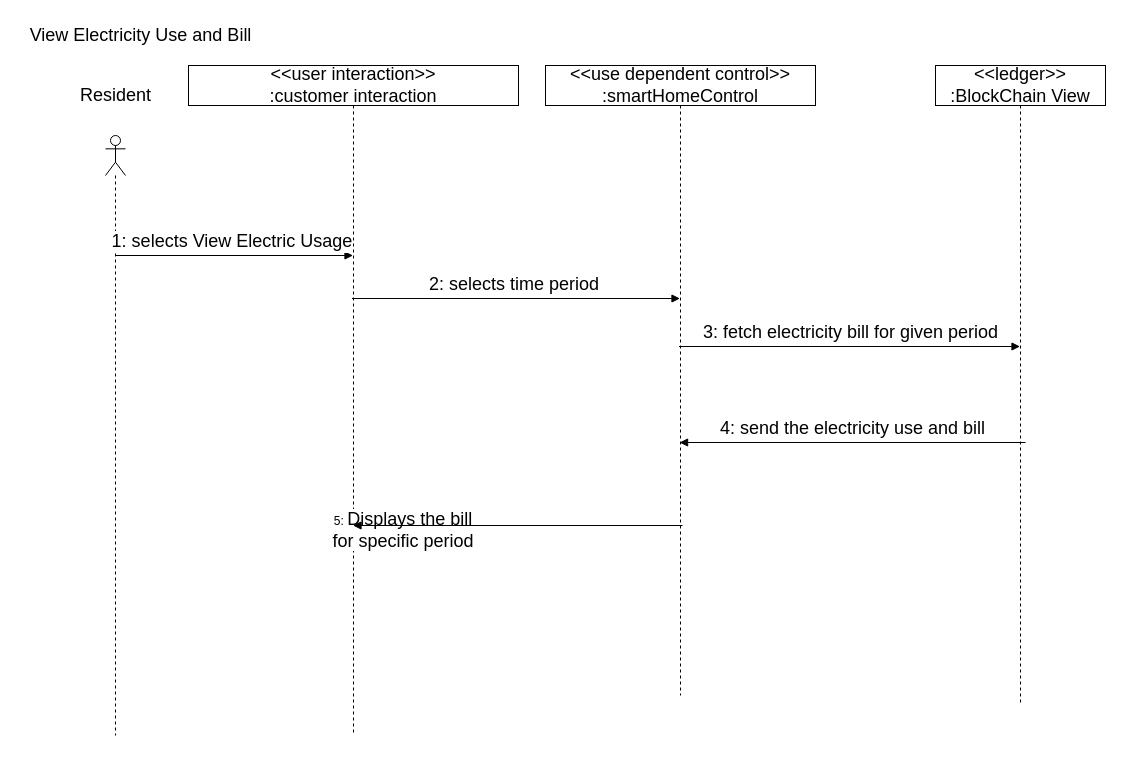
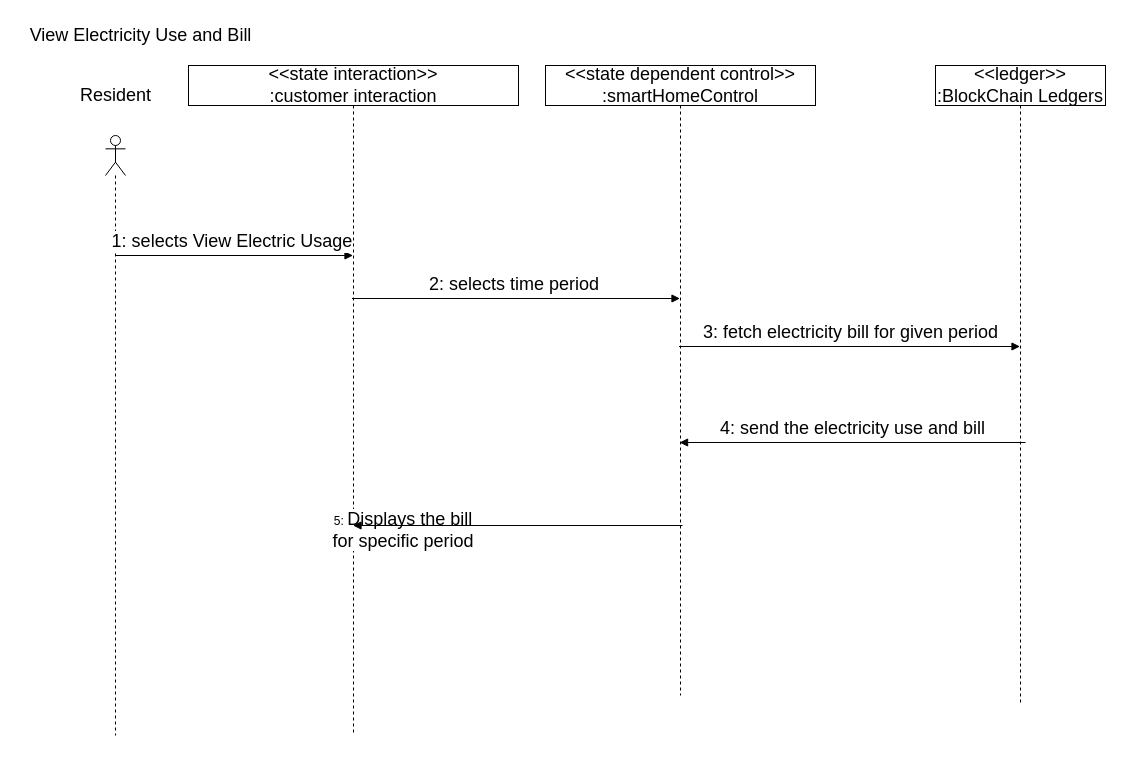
(354, 86) -> (354, 86)
(681, 86) -> (681, 86)
(1021, 86) -> (1021, 86)
